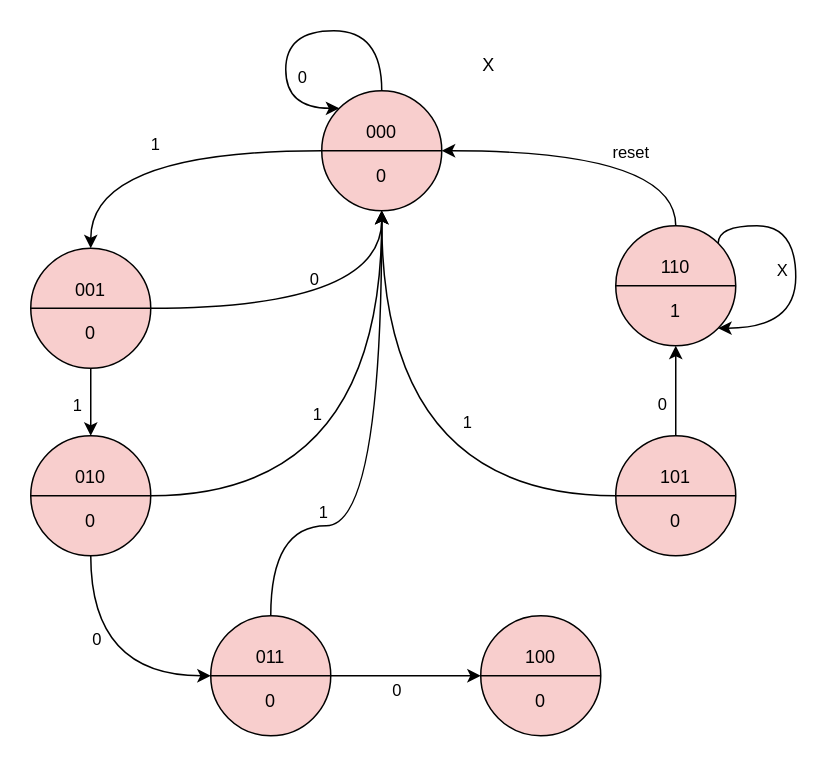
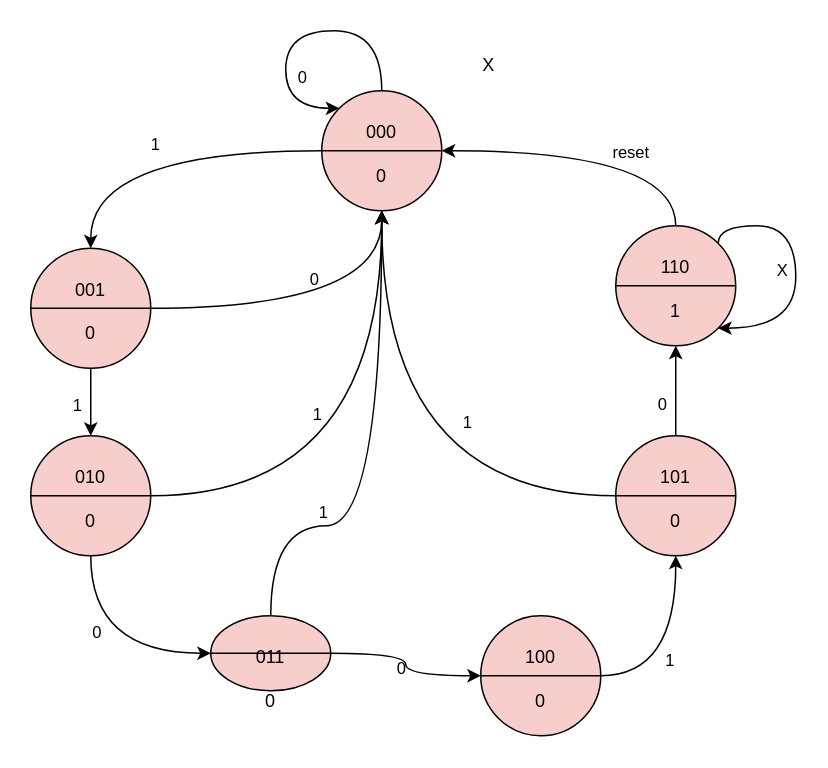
none -> (662, 640)
(271, 676) -> (271, 653)
